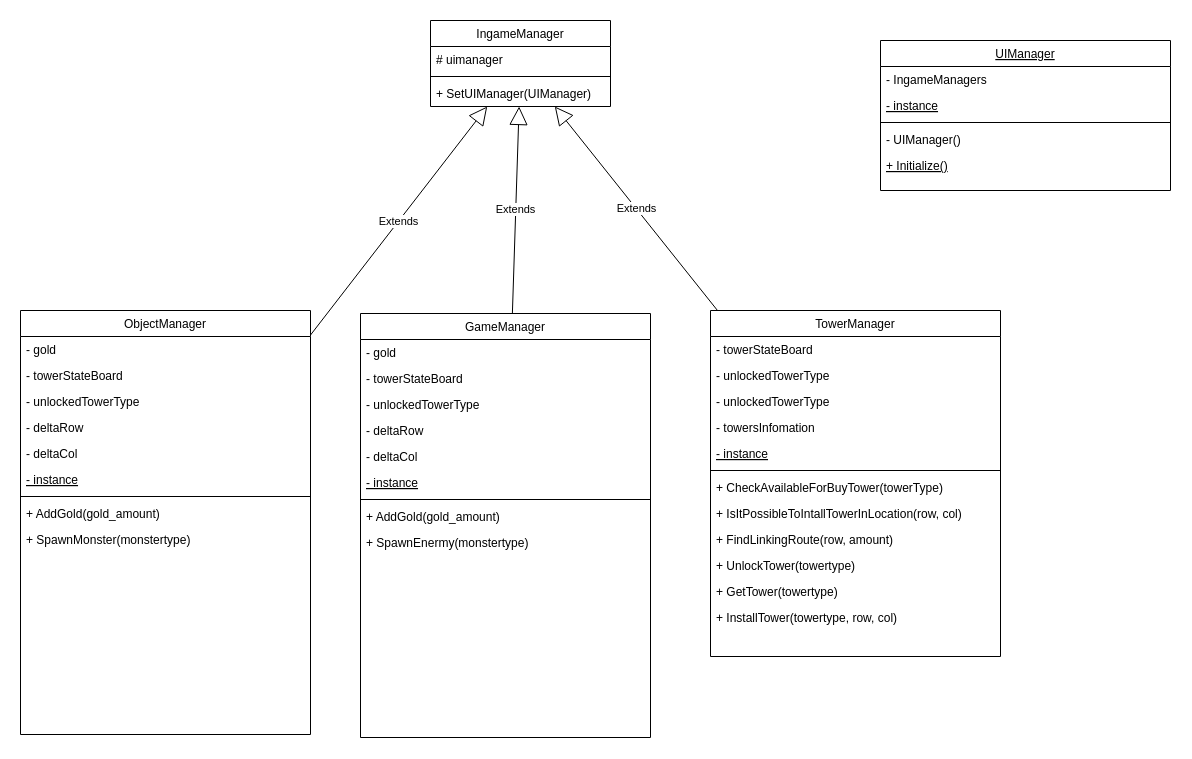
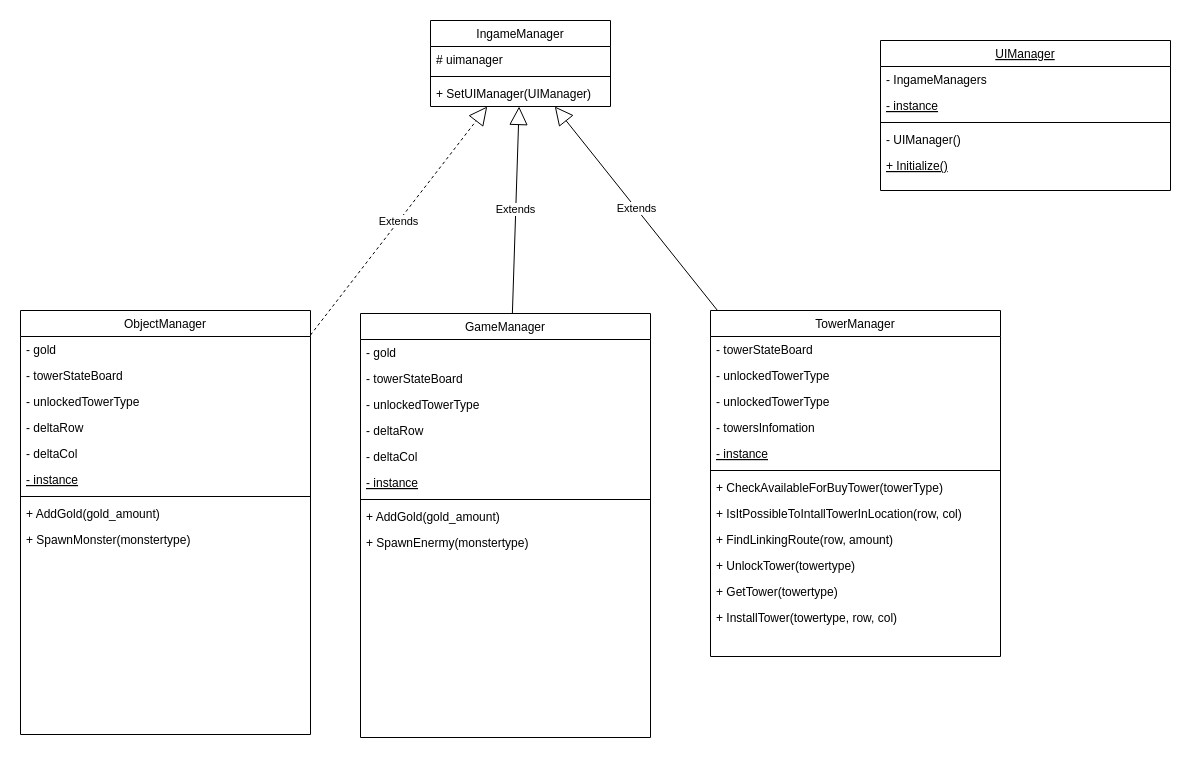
(352, 282) -> (352, 282)
